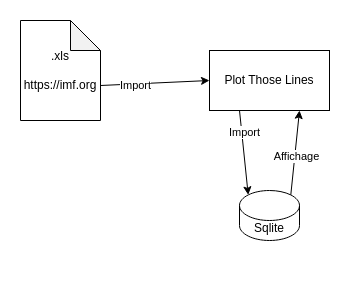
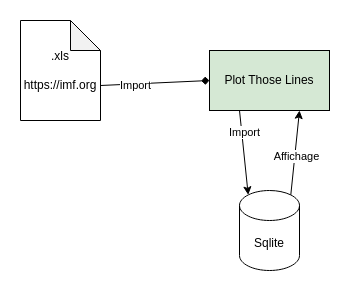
(201, 81) -> (200, 81)
(270, 81) -> (270, 81)
(270, 216) -> (270, 231)
